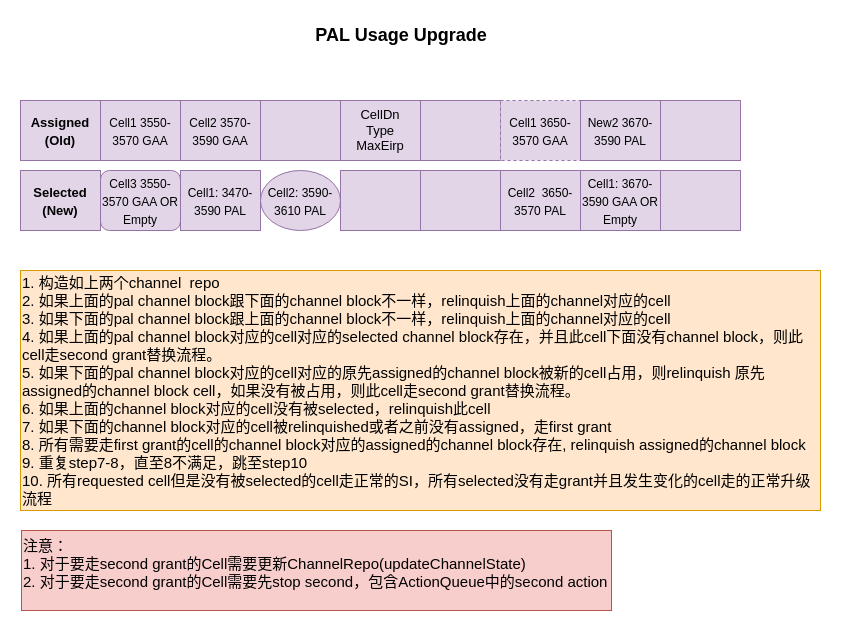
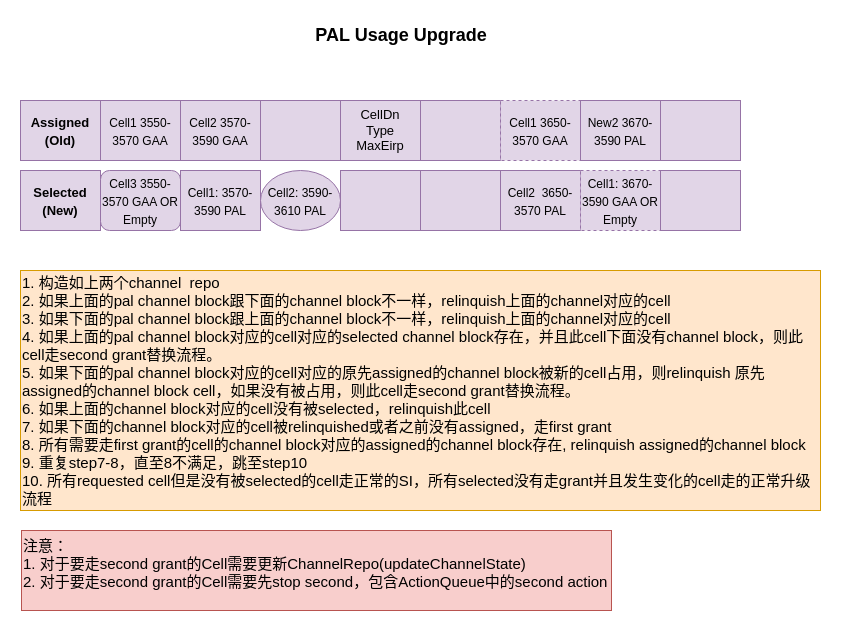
(221, 201) -> (221, 201)
(621, 201) -> (621, 201)
